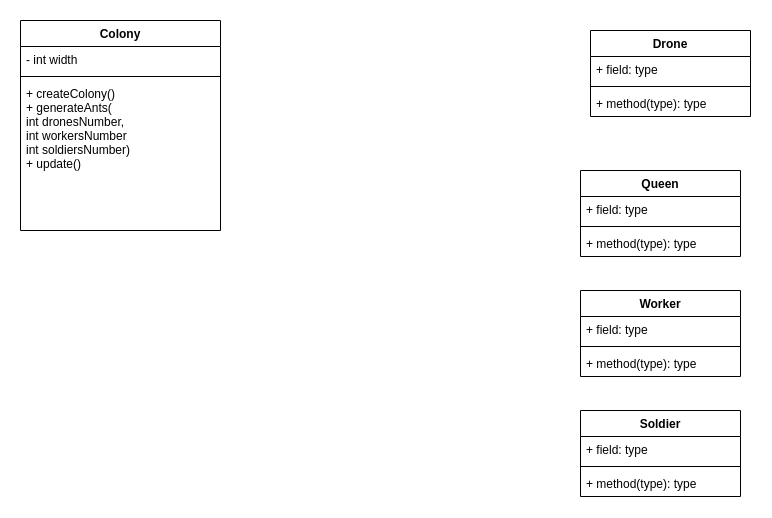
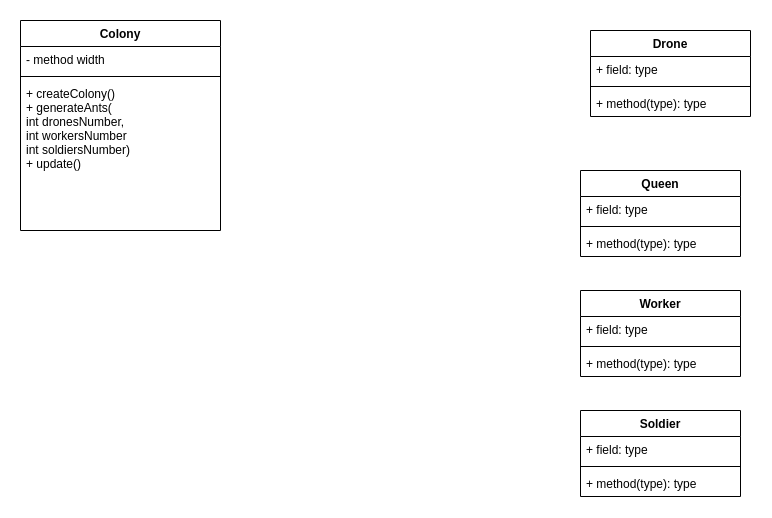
(57, 60) -> (68, 60)
